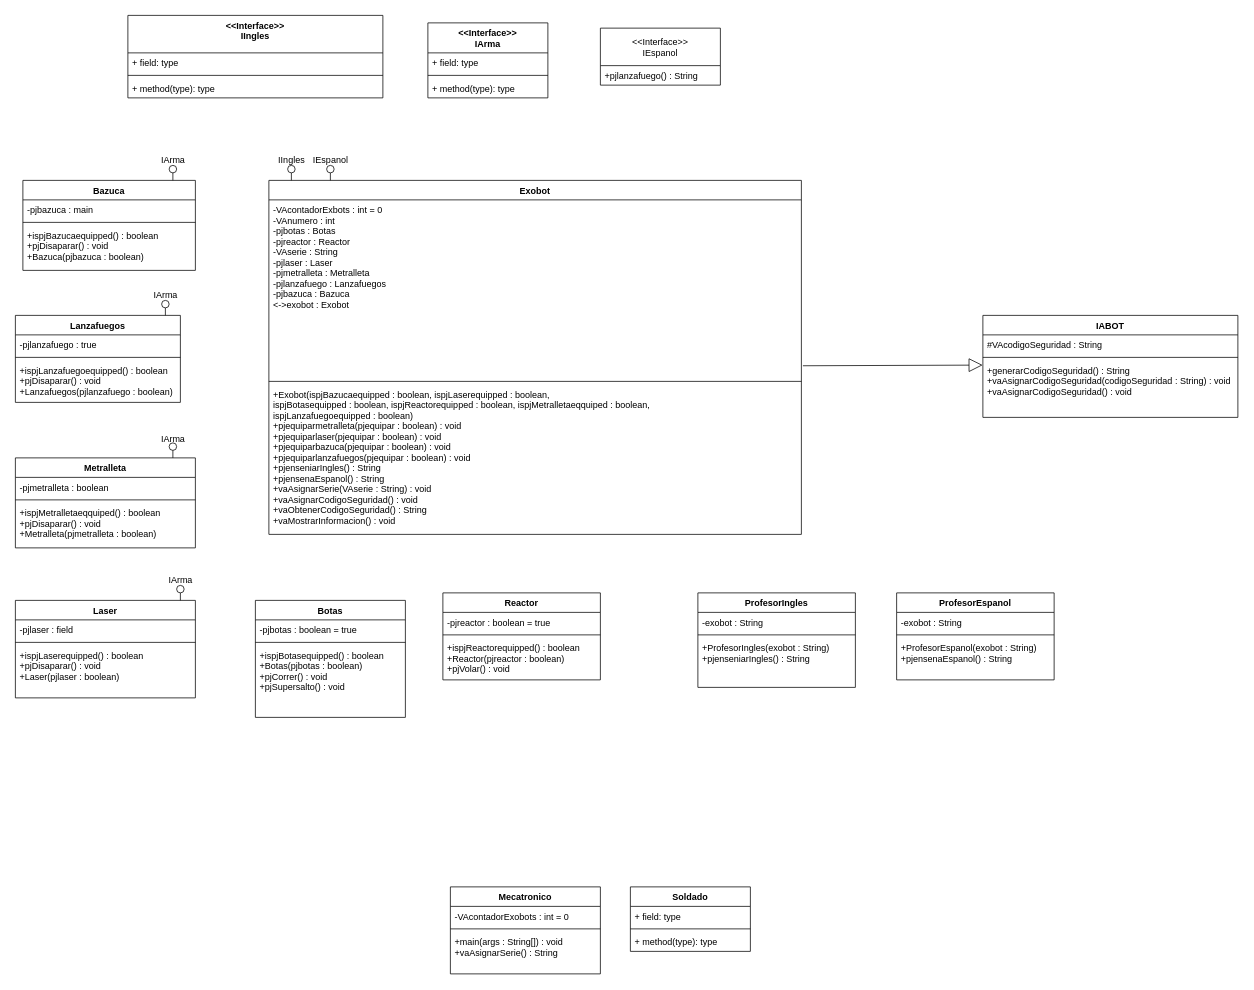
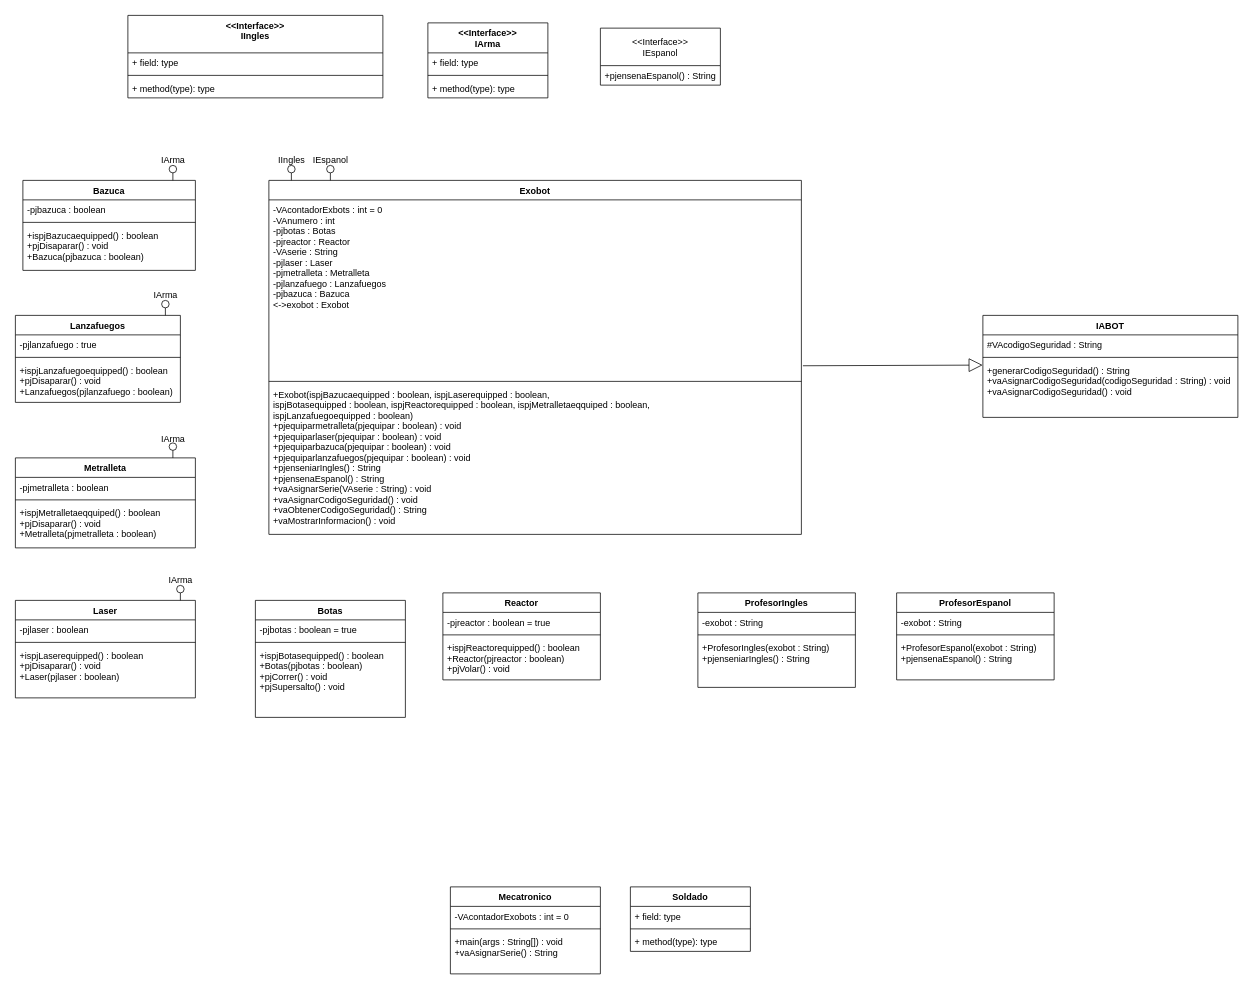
(659, 76) -> (667, 76)
(63, 210) -> (70, 210)
(53, 630) -> (59, 630)
